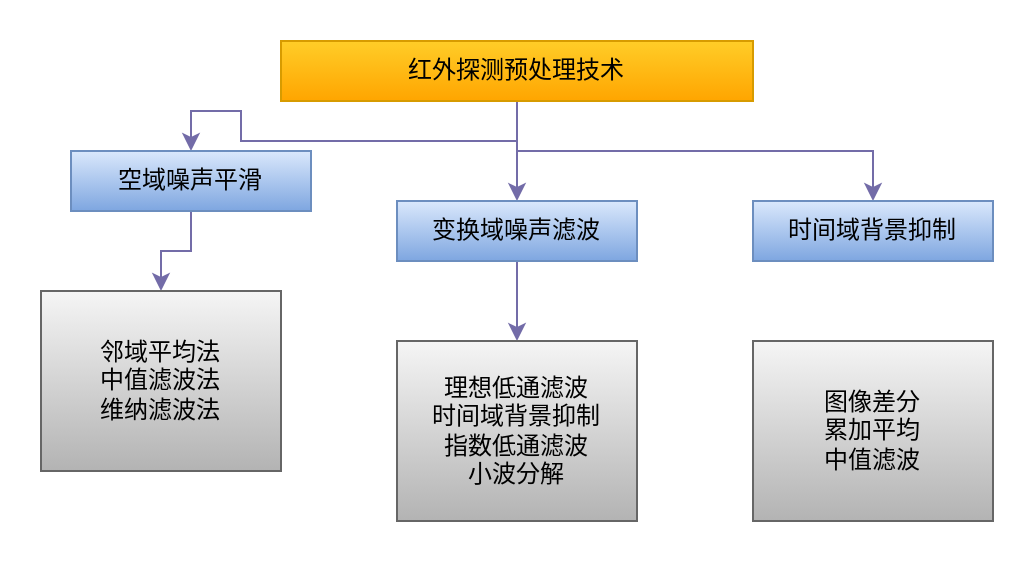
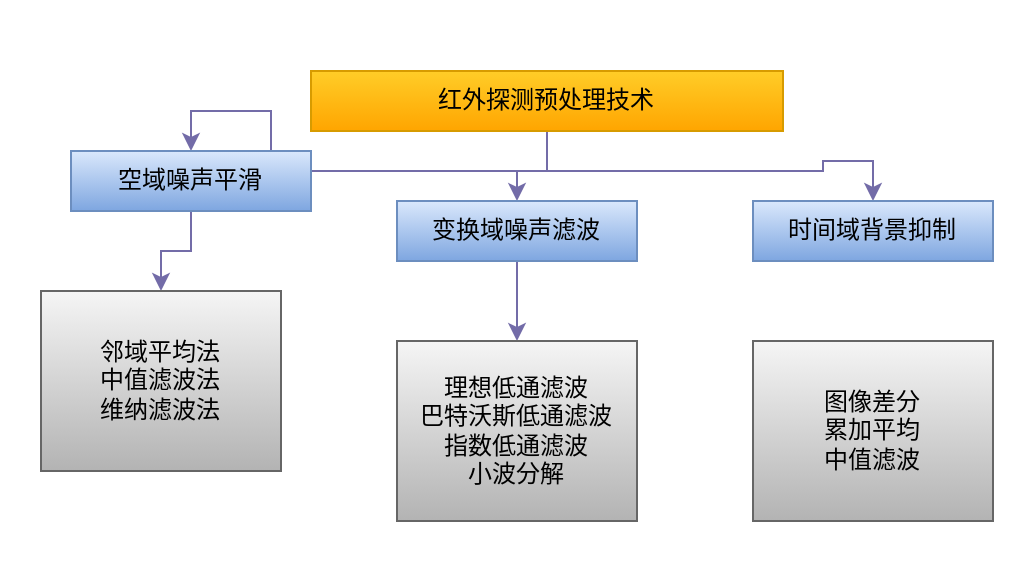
(517, 71) -> (547, 101)
(517, 431) -> (517, 431)
